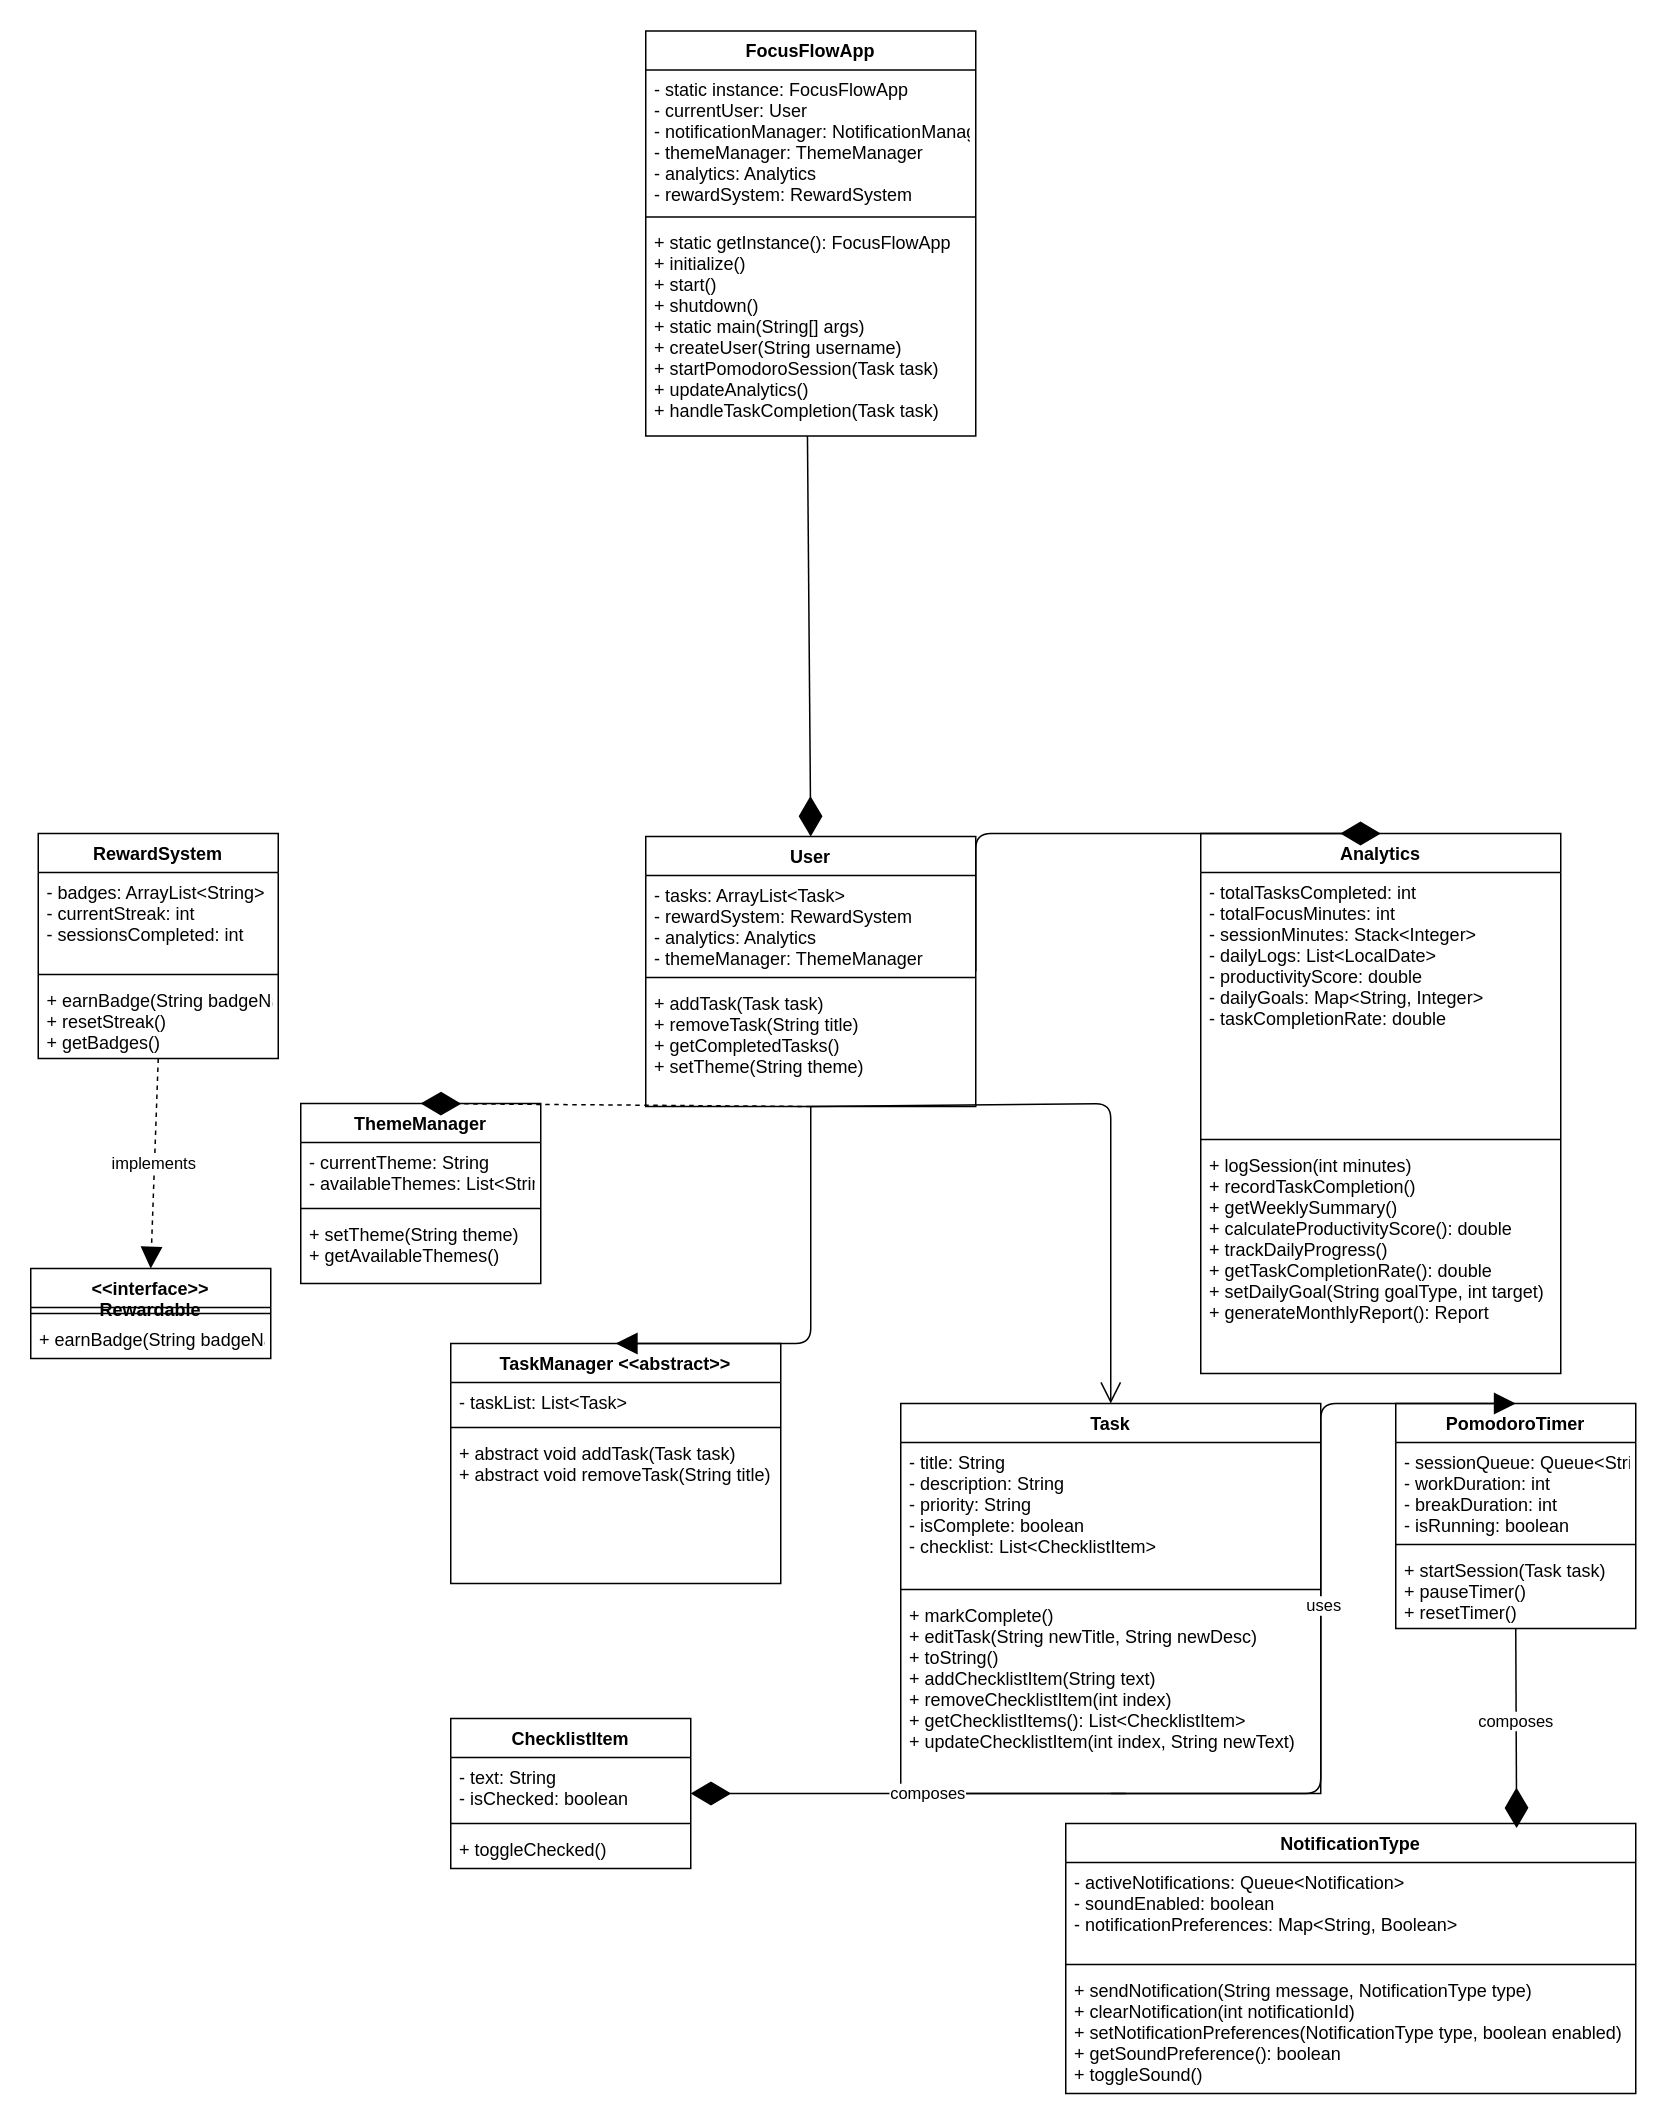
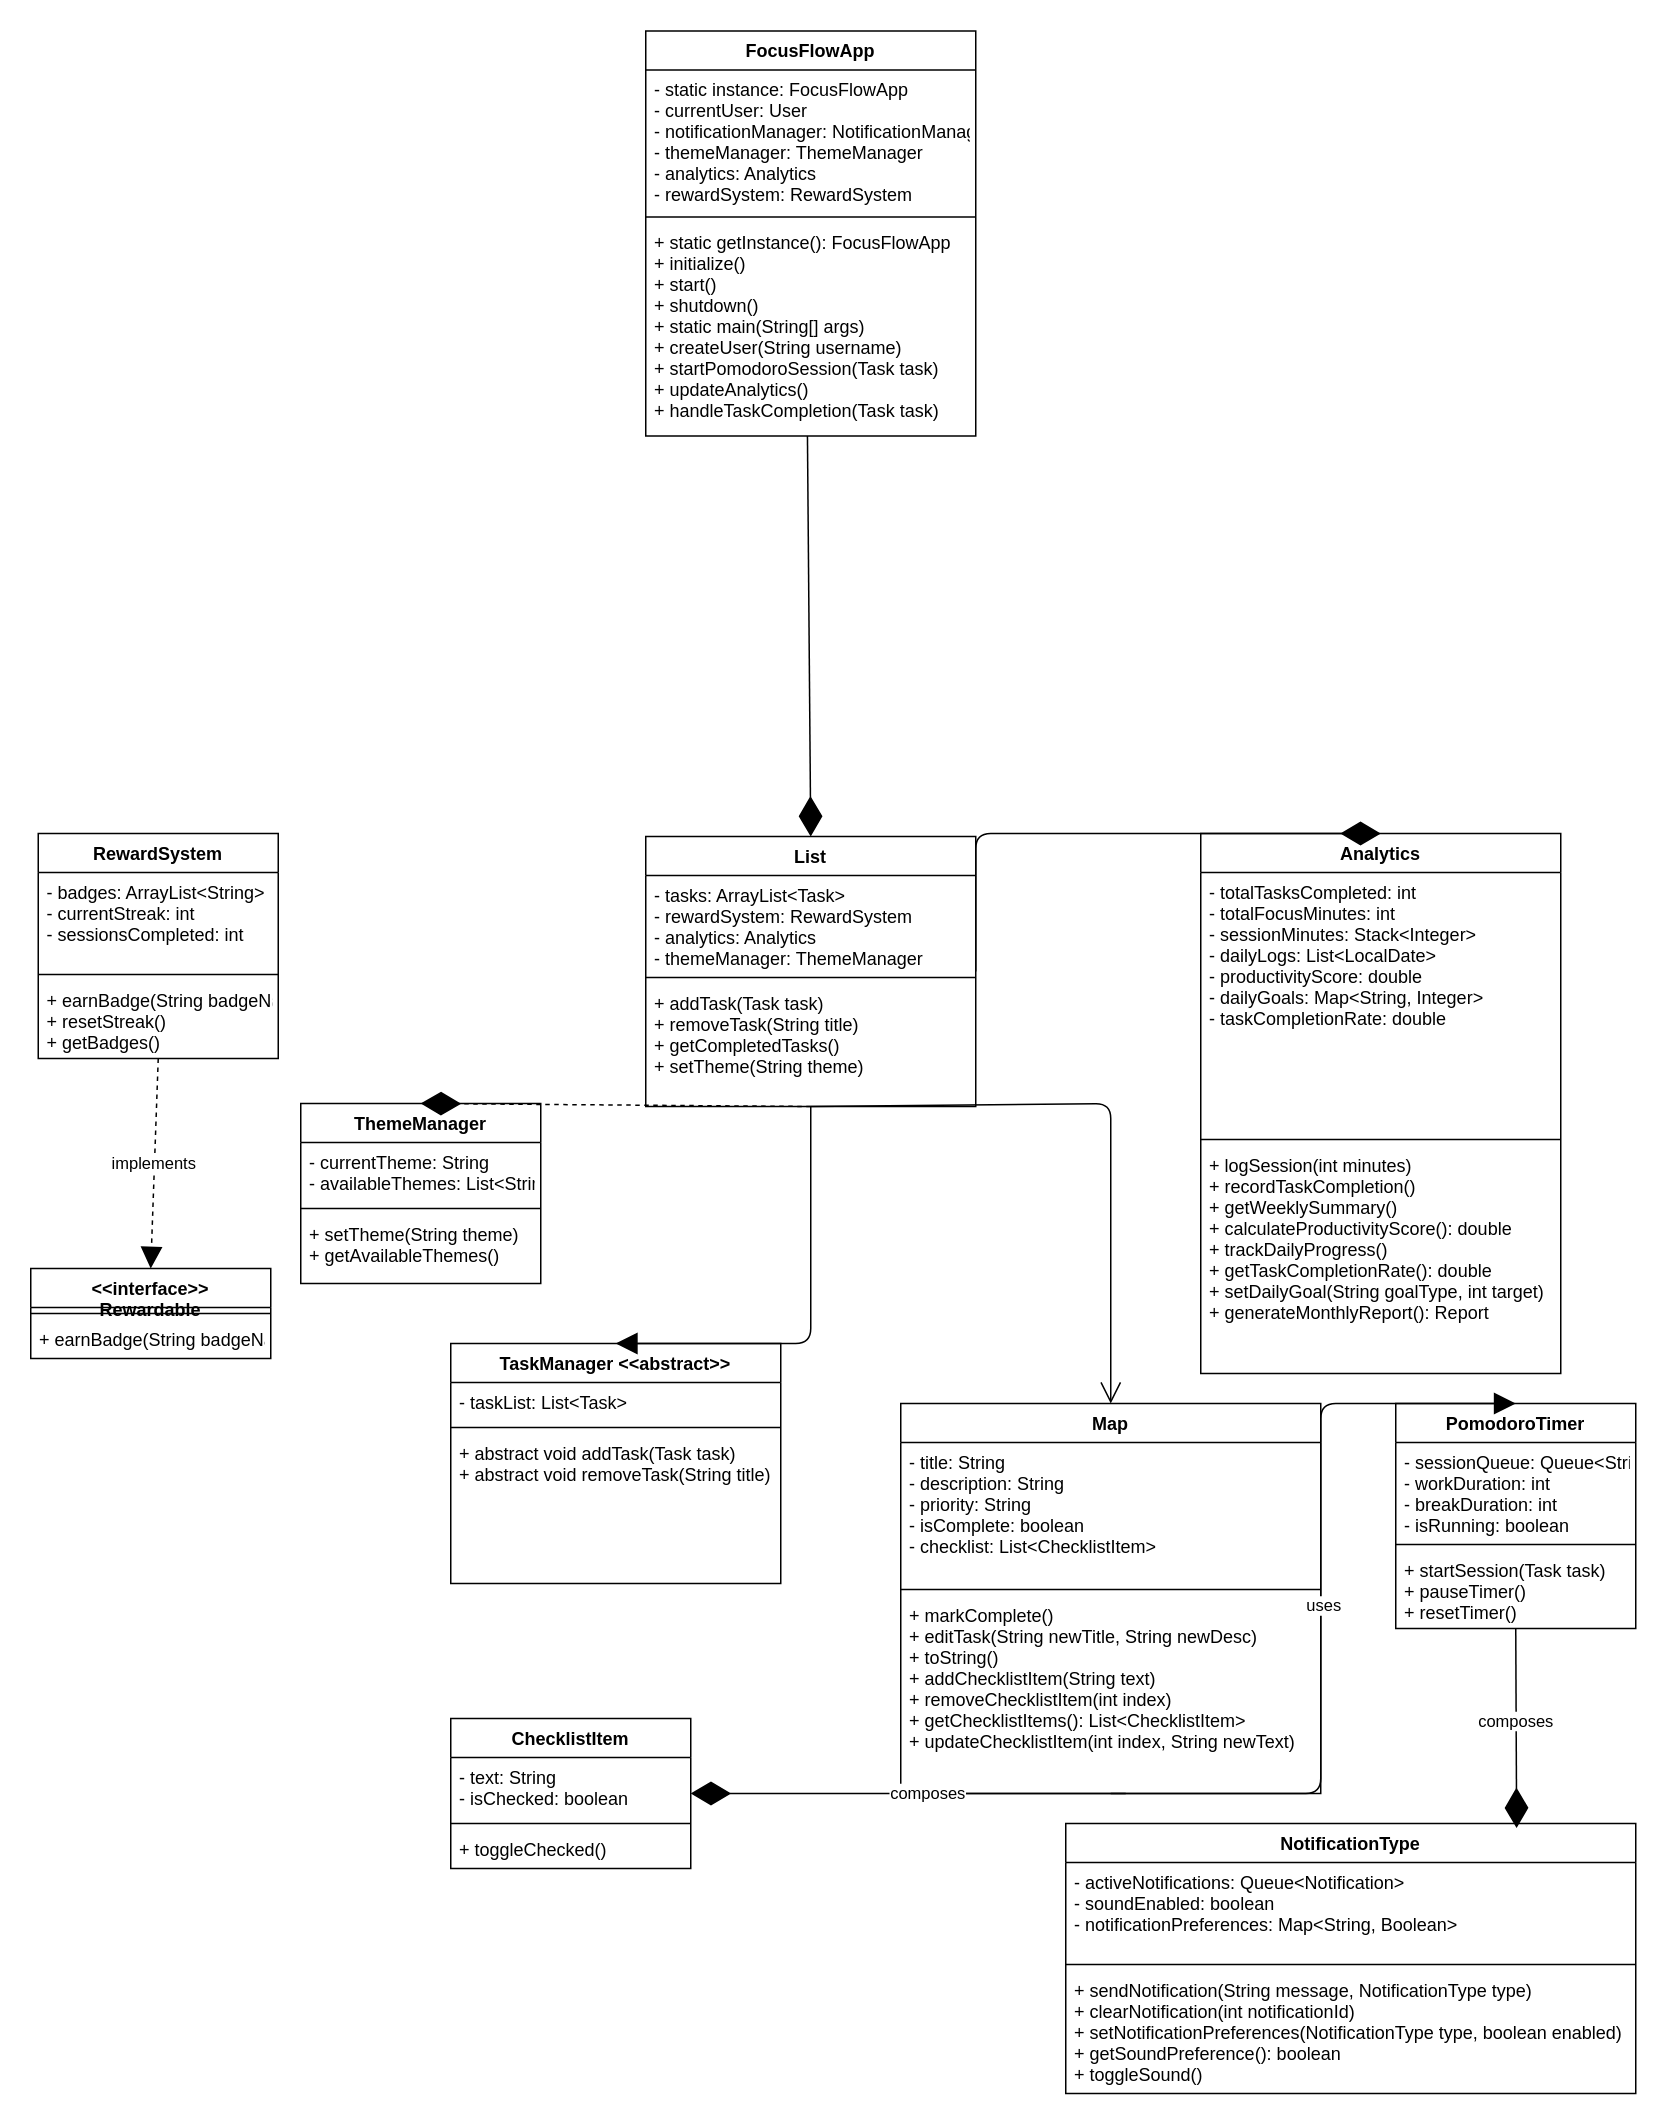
(810, 857) -> (810, 857)
(1110, 1424) -> (1110, 1424)
